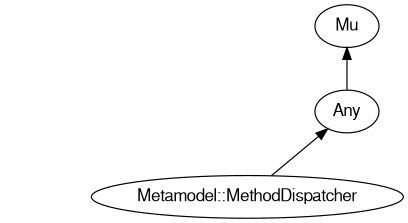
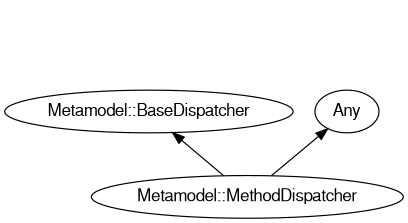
(347, 26) -> none
none -> (149, 111)
